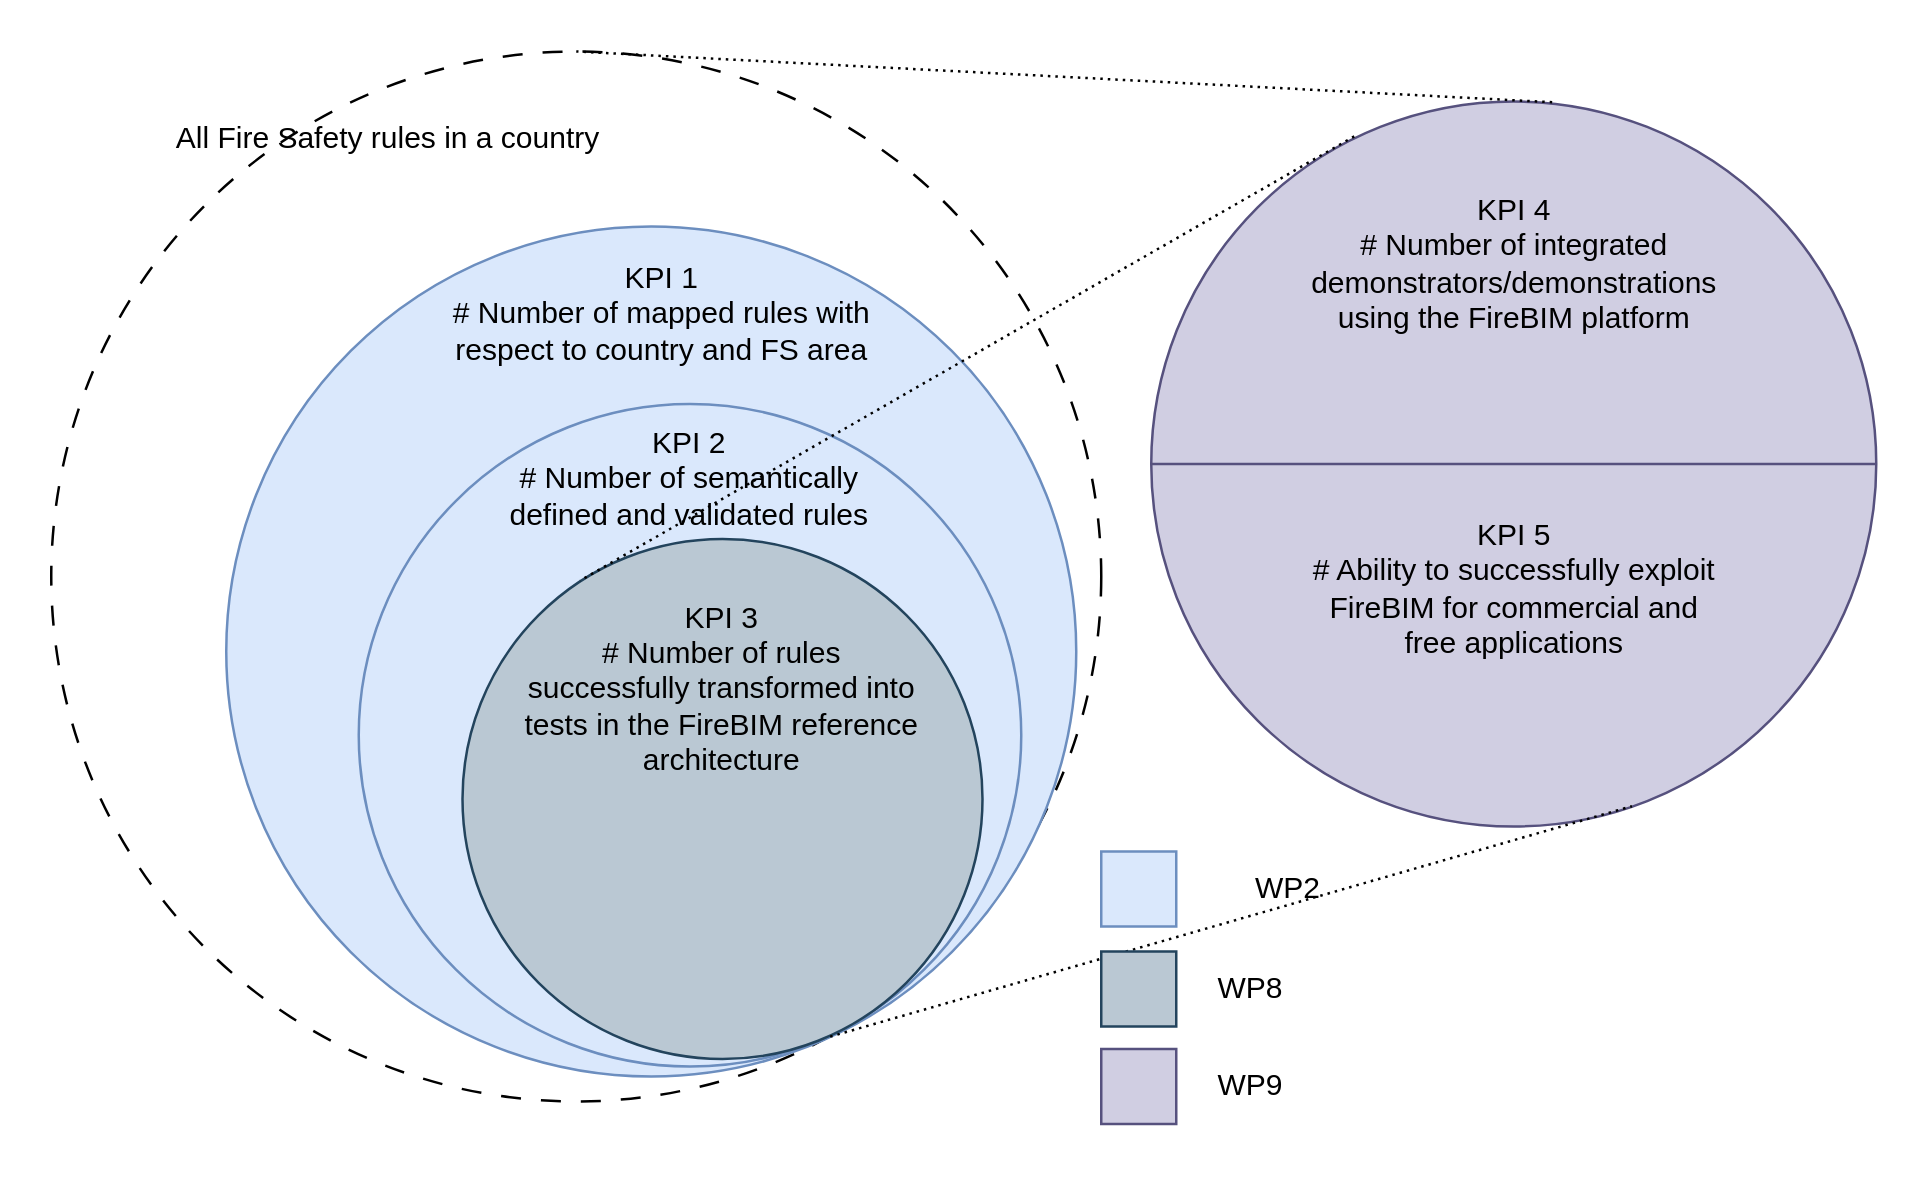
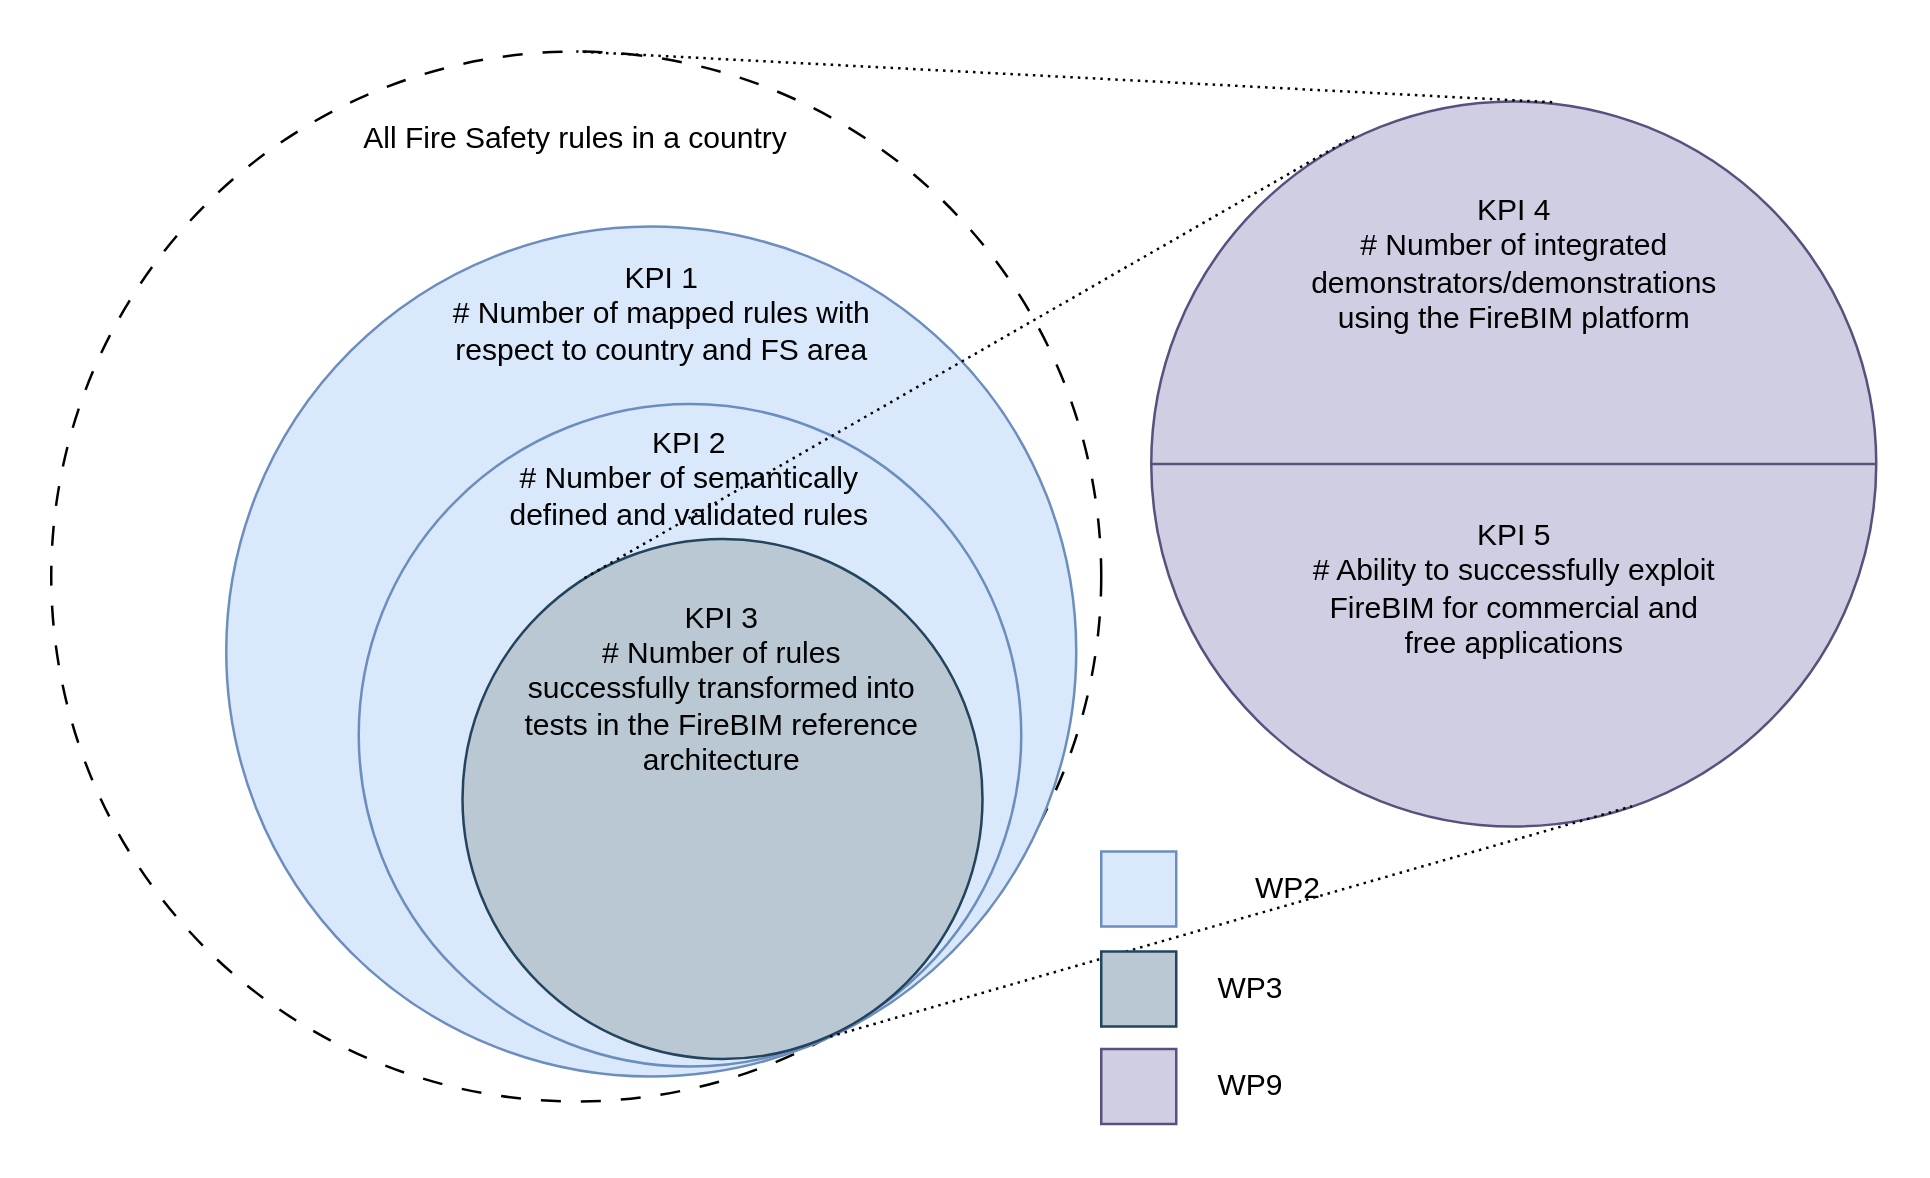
(389, 139) -> (576, 139)
(1251, 989) -> (1251, 989)
